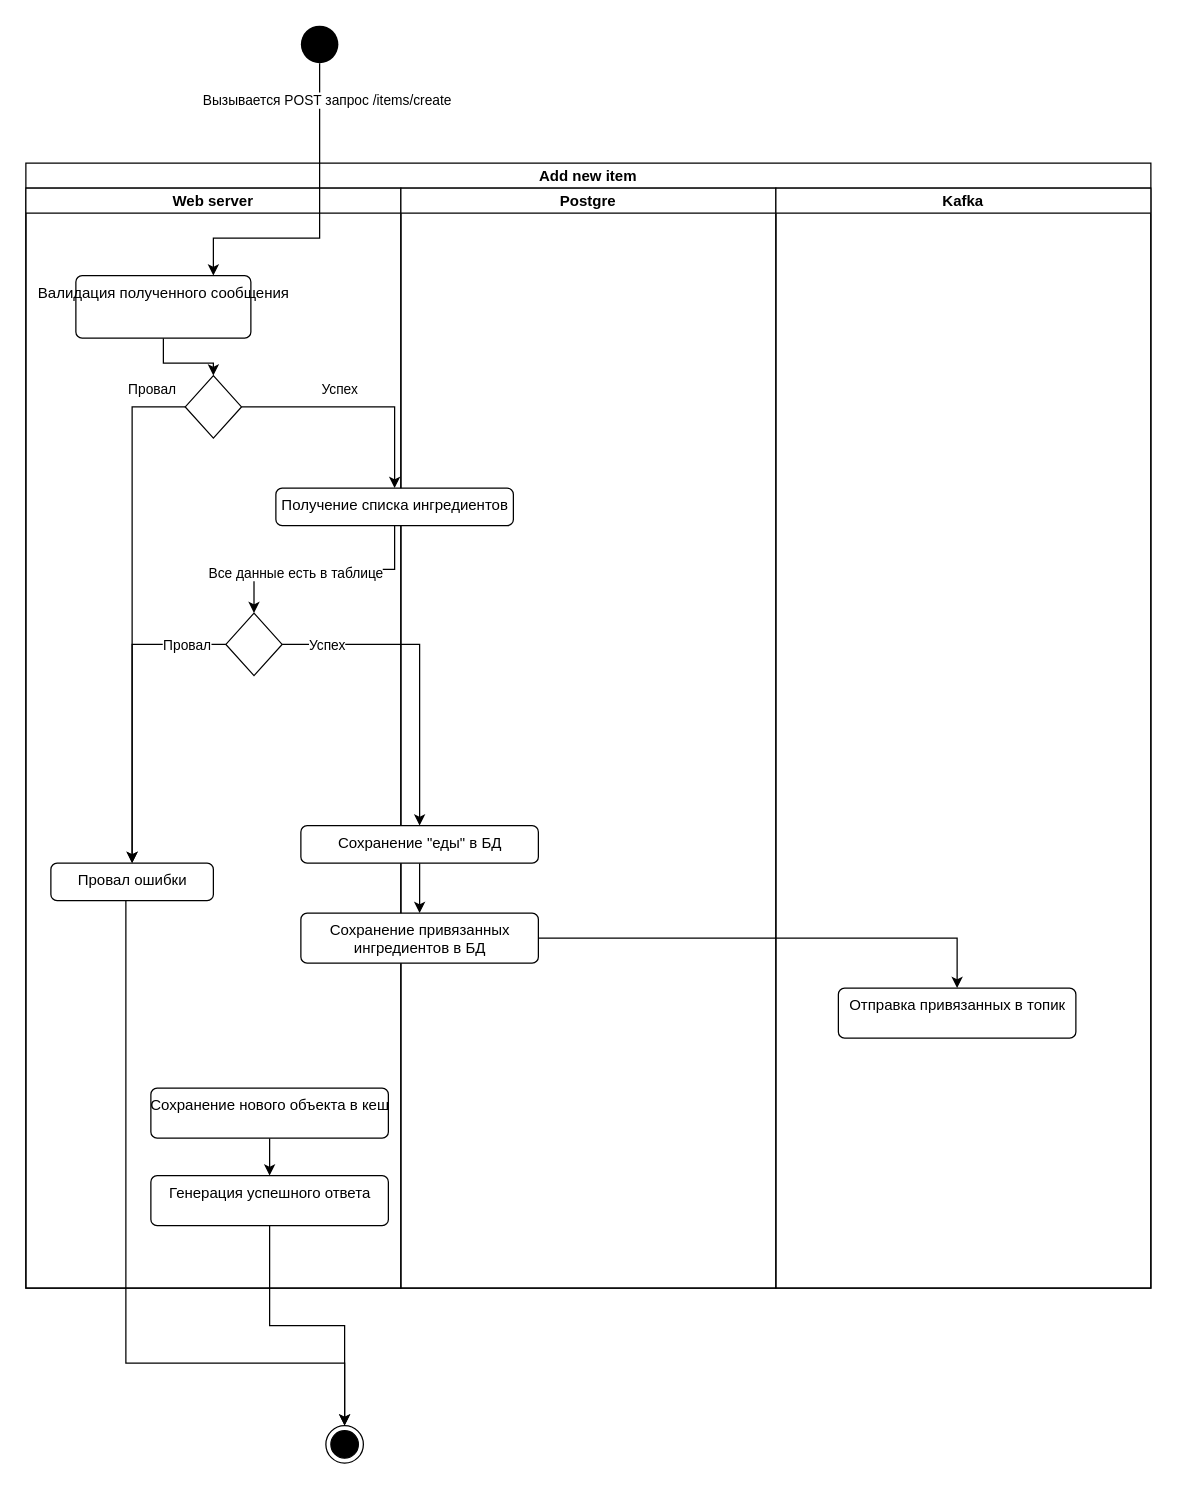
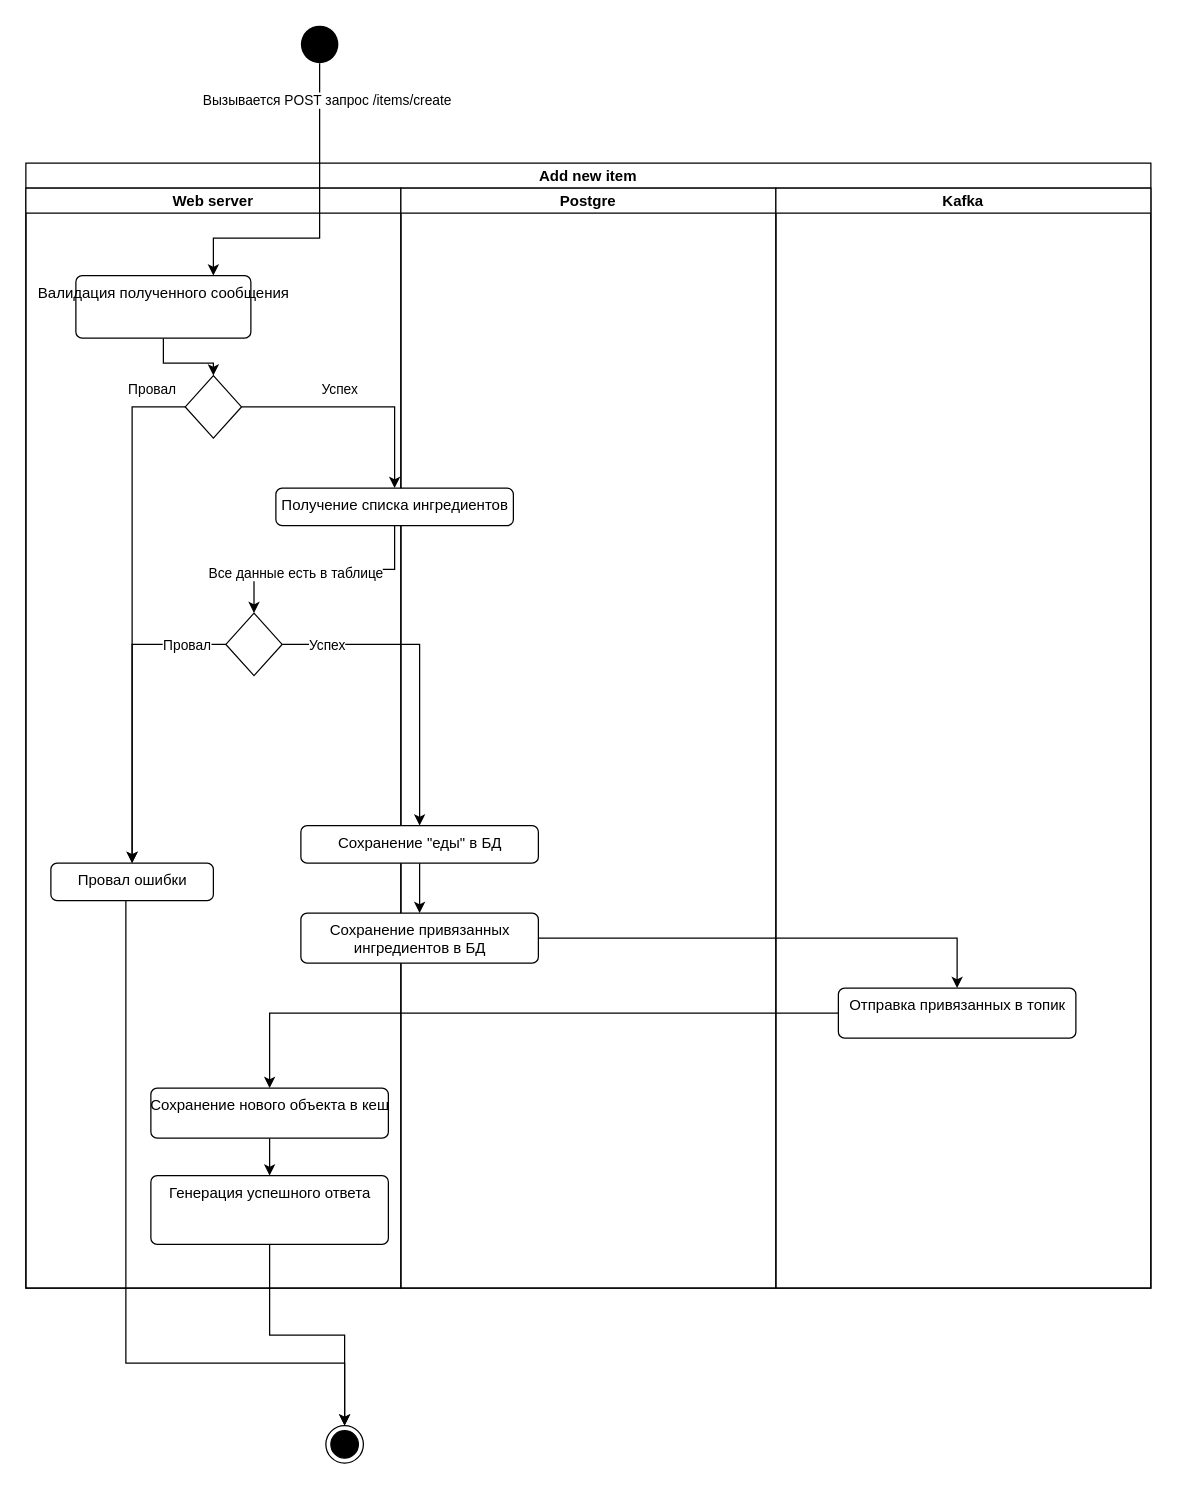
none -> (521, 1013)
(269, 1201) -> (269, 1210)
